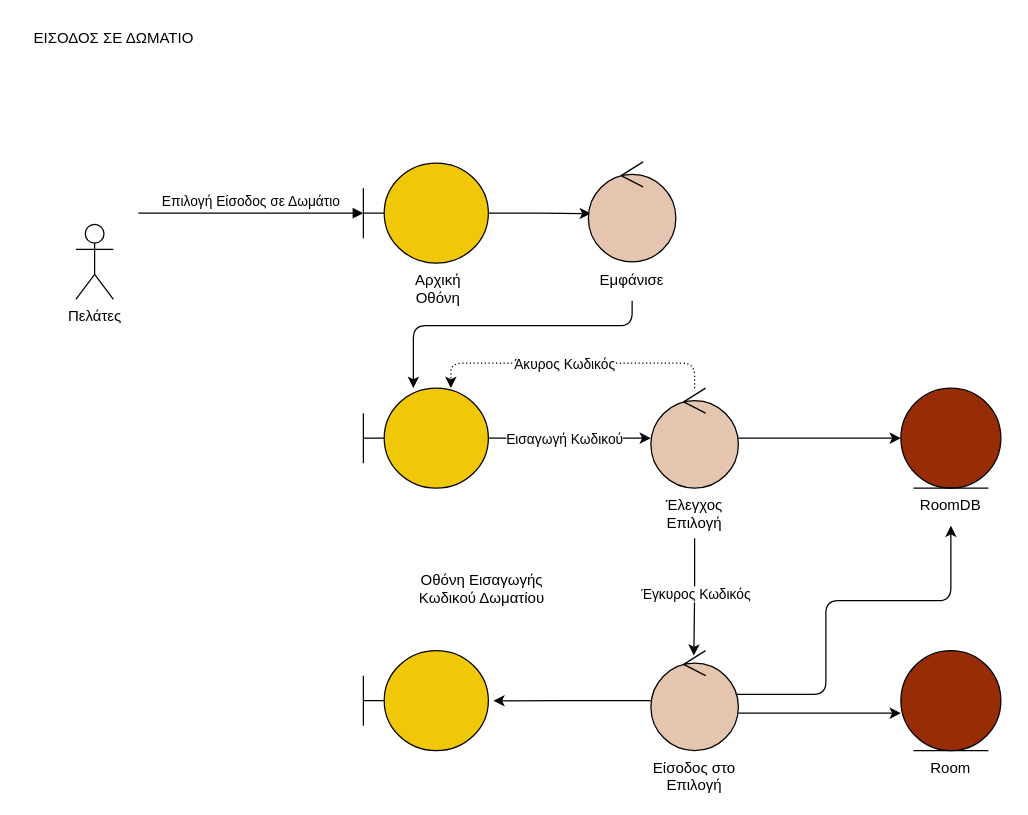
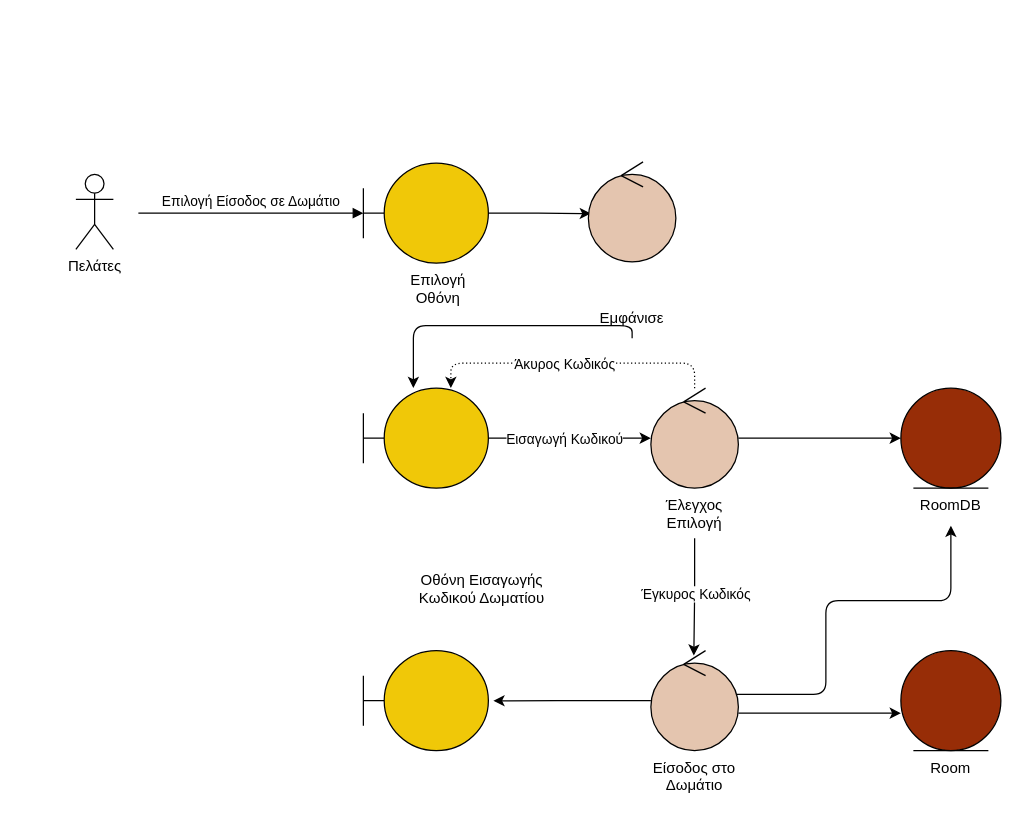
(113, 38) -> none
(94, 262) -> (94, 212)
(632, 282) -> (632, 319)
(438, 290) -> (438, 290)
(694, 777) -> (694, 777)
